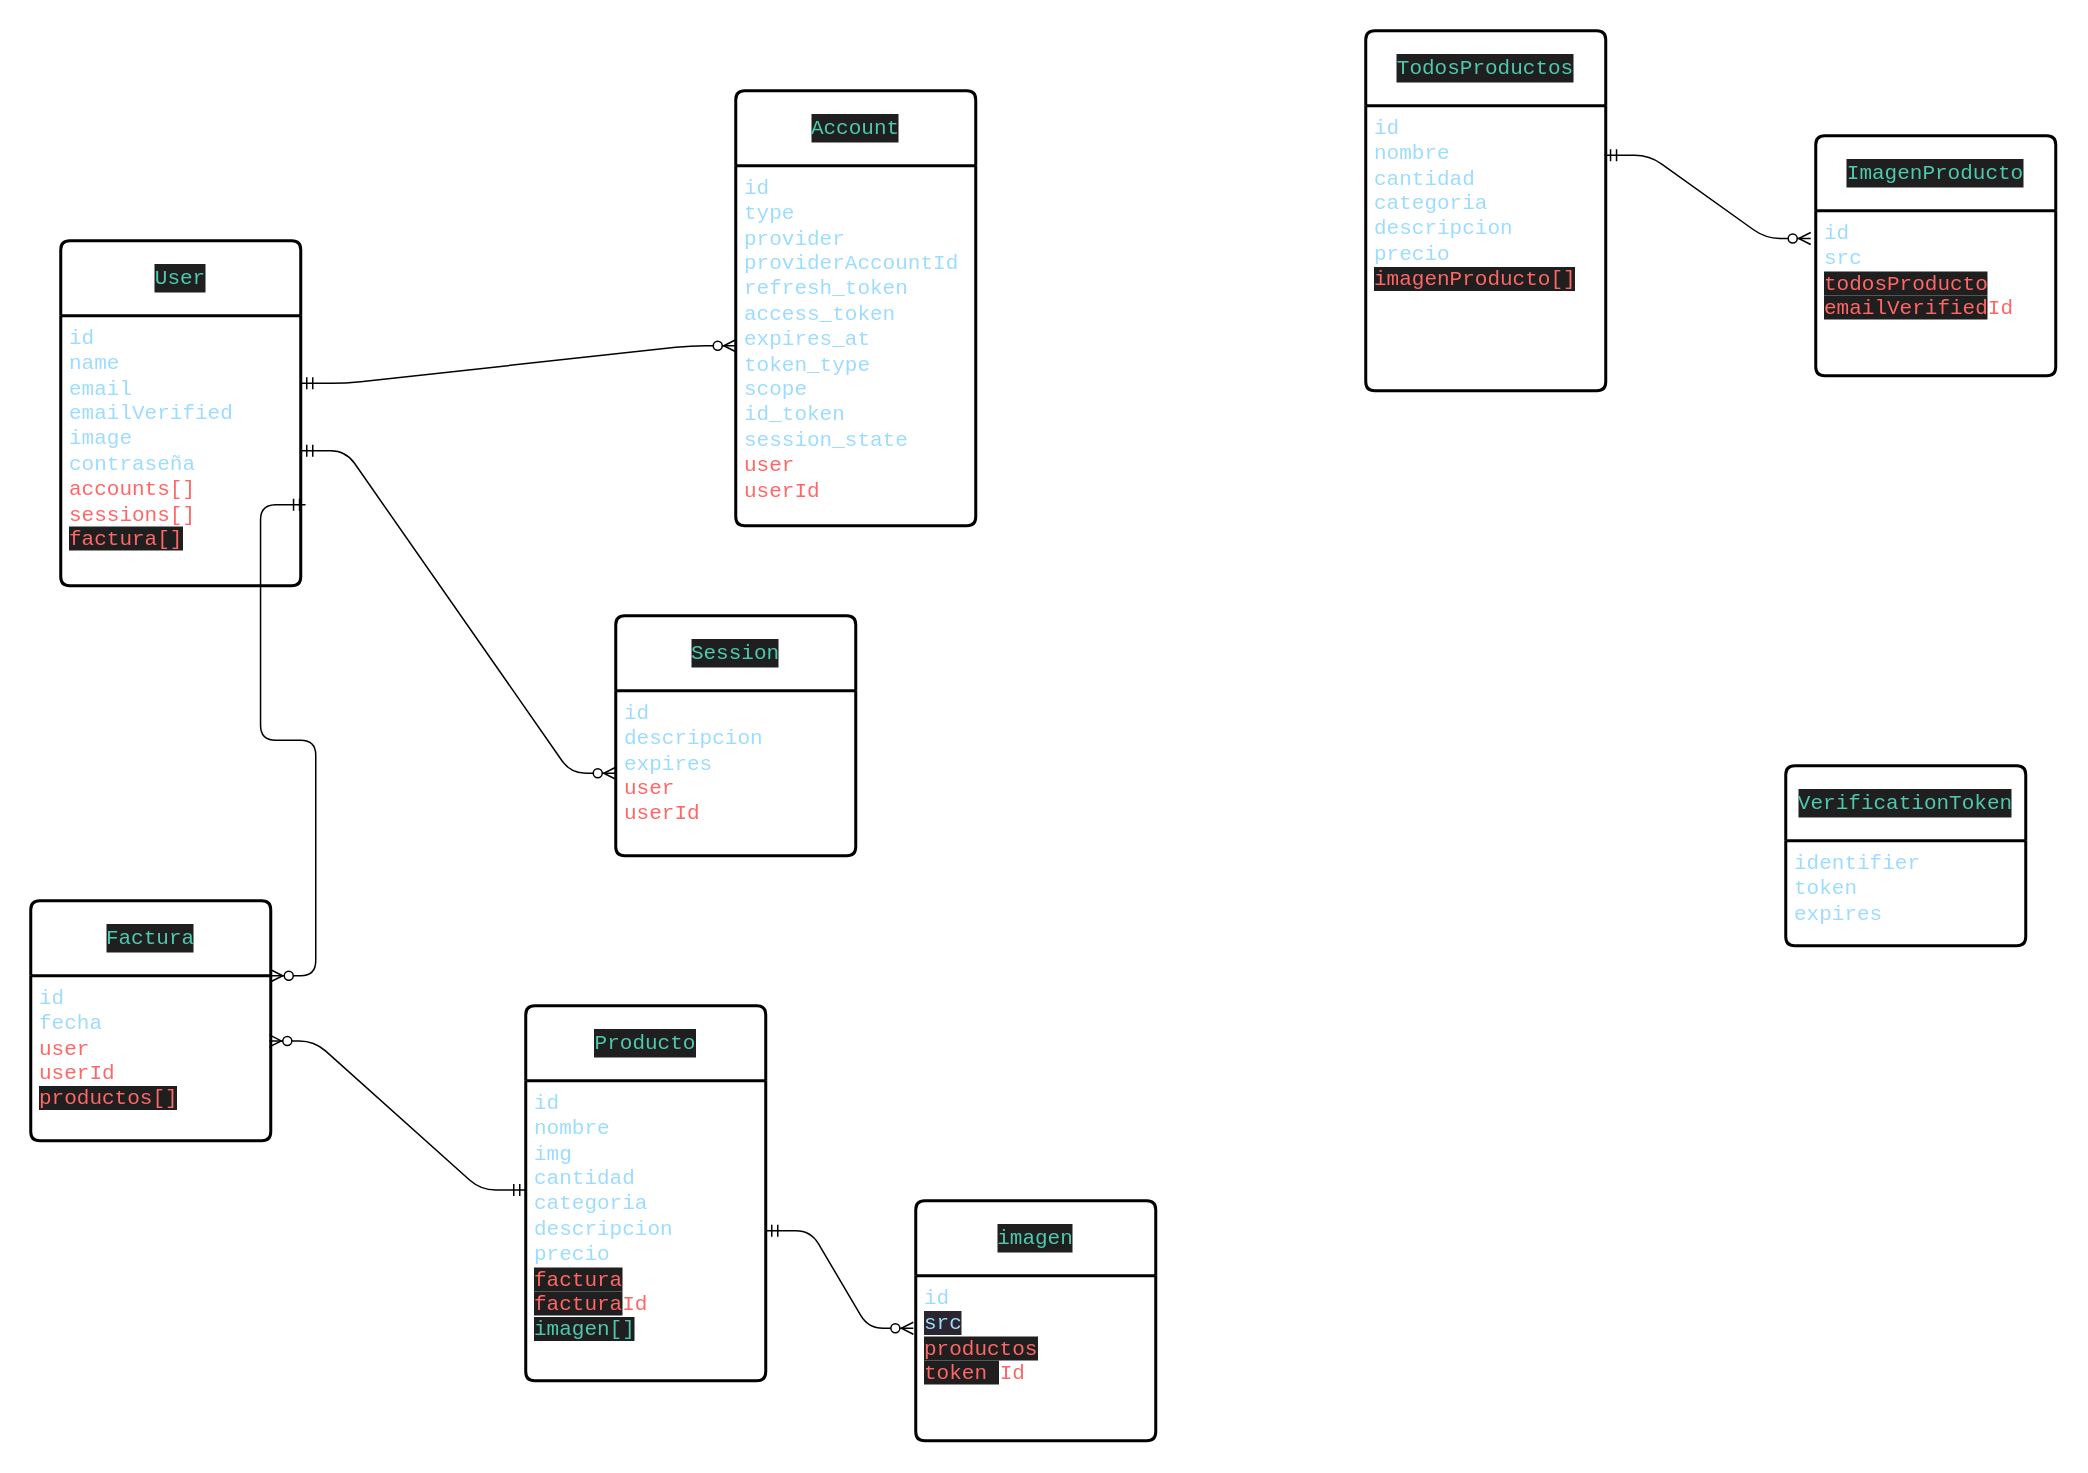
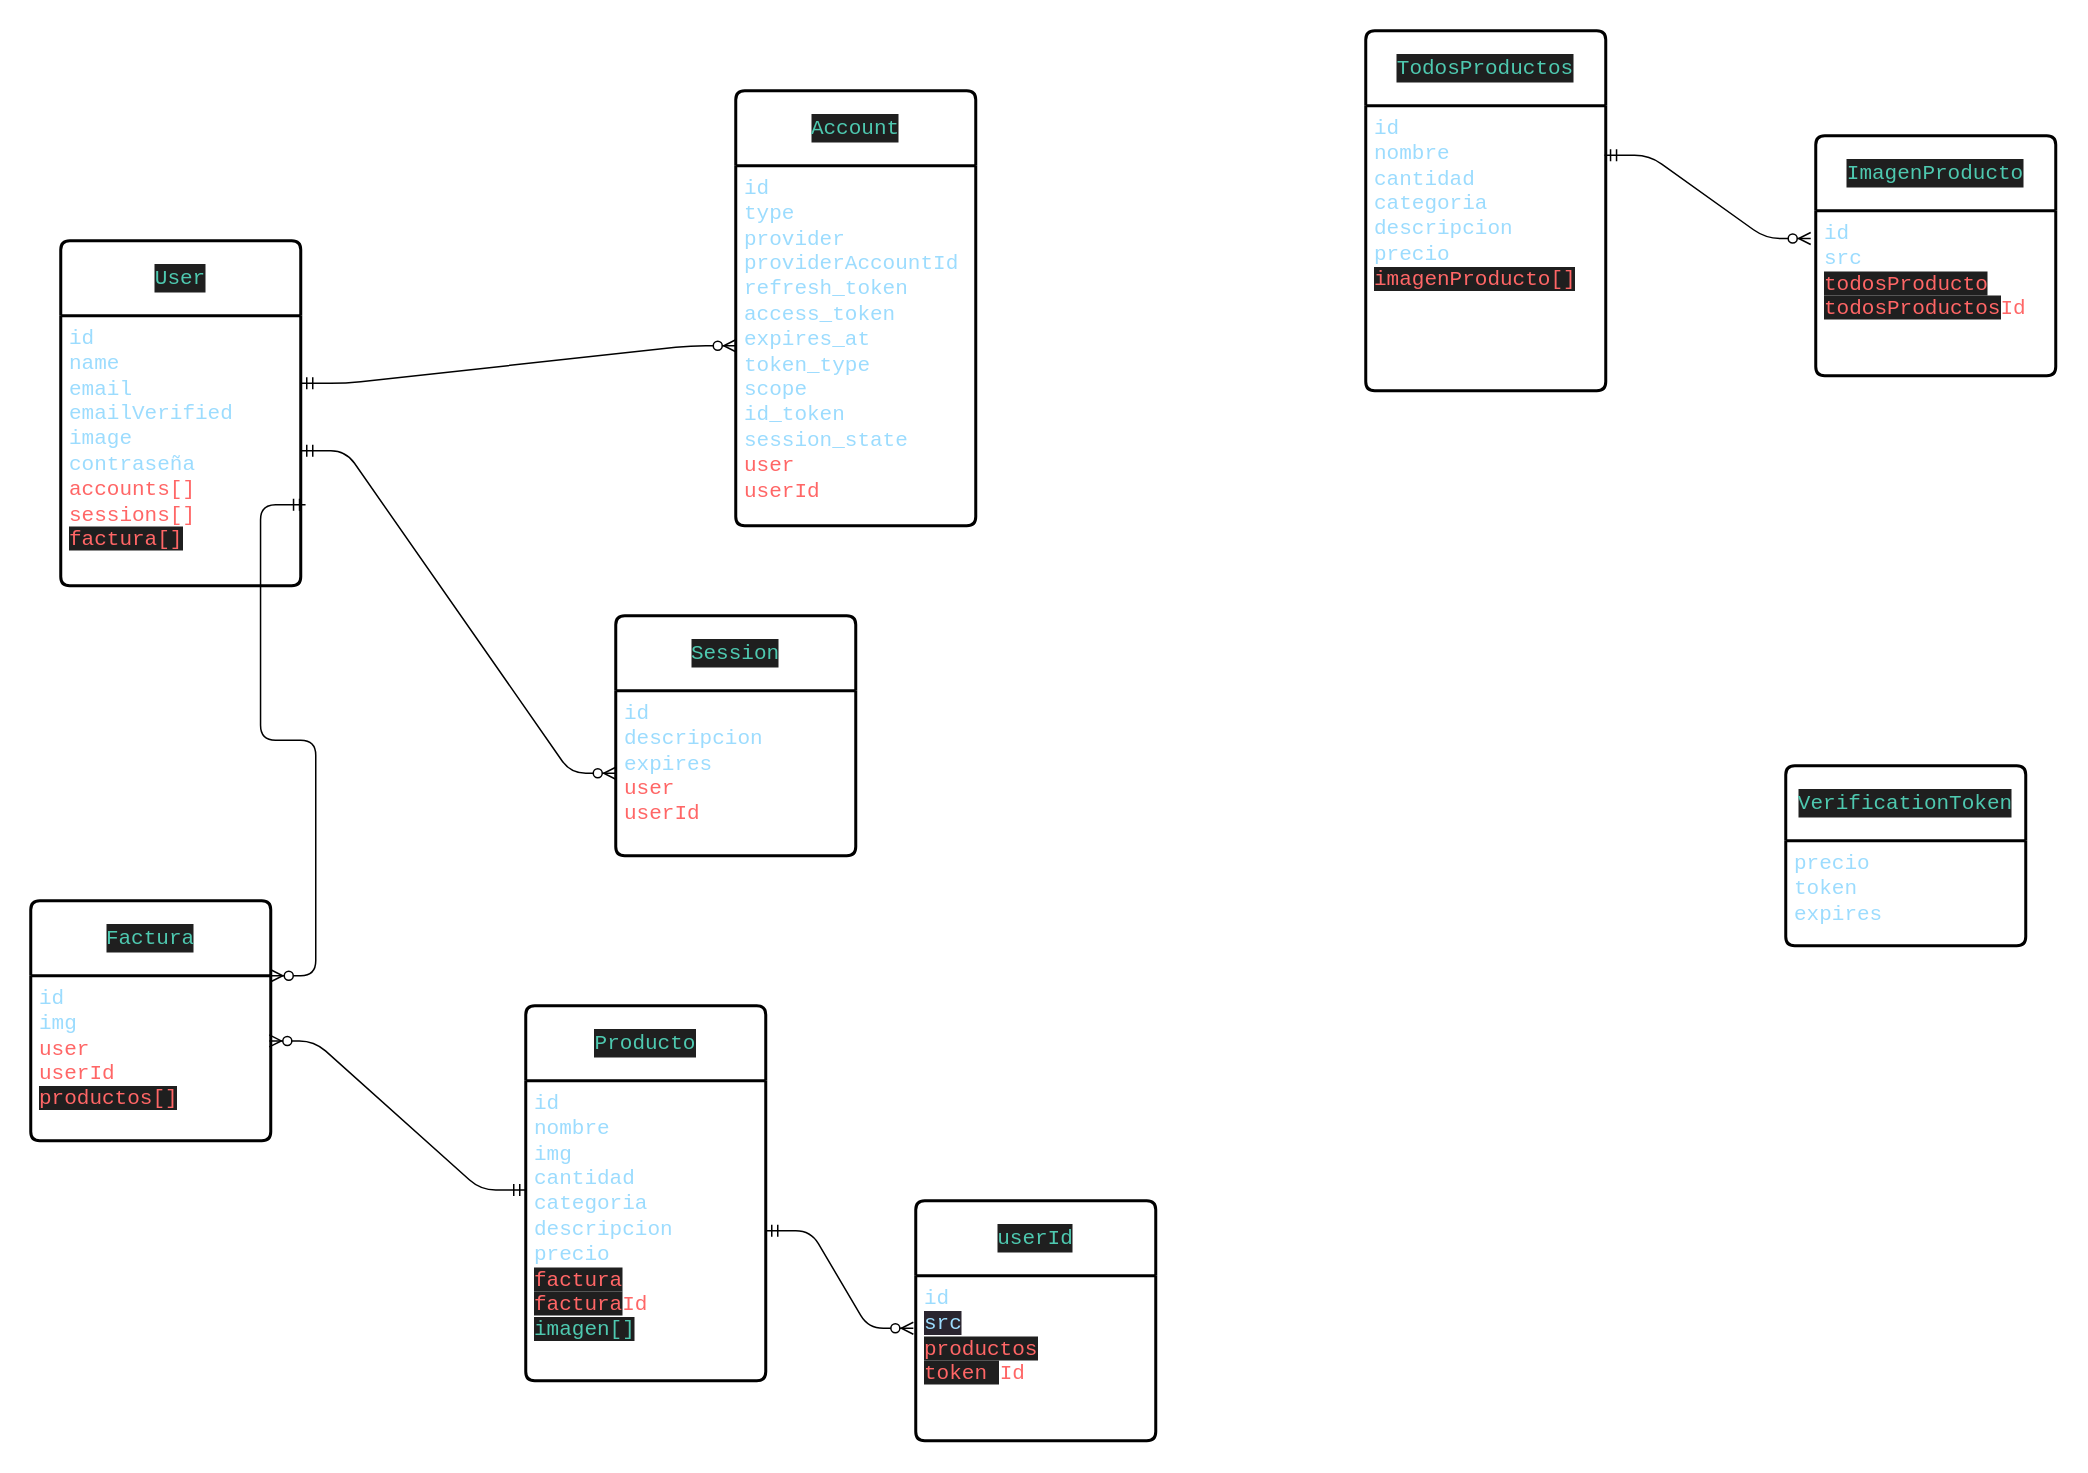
(1891, 264) -> (1905, 264)
(1838, 884) -> (1828, 884)
(95, 1040) -> (95, 1040)
(1036, 1238) -> (1036, 1238)
